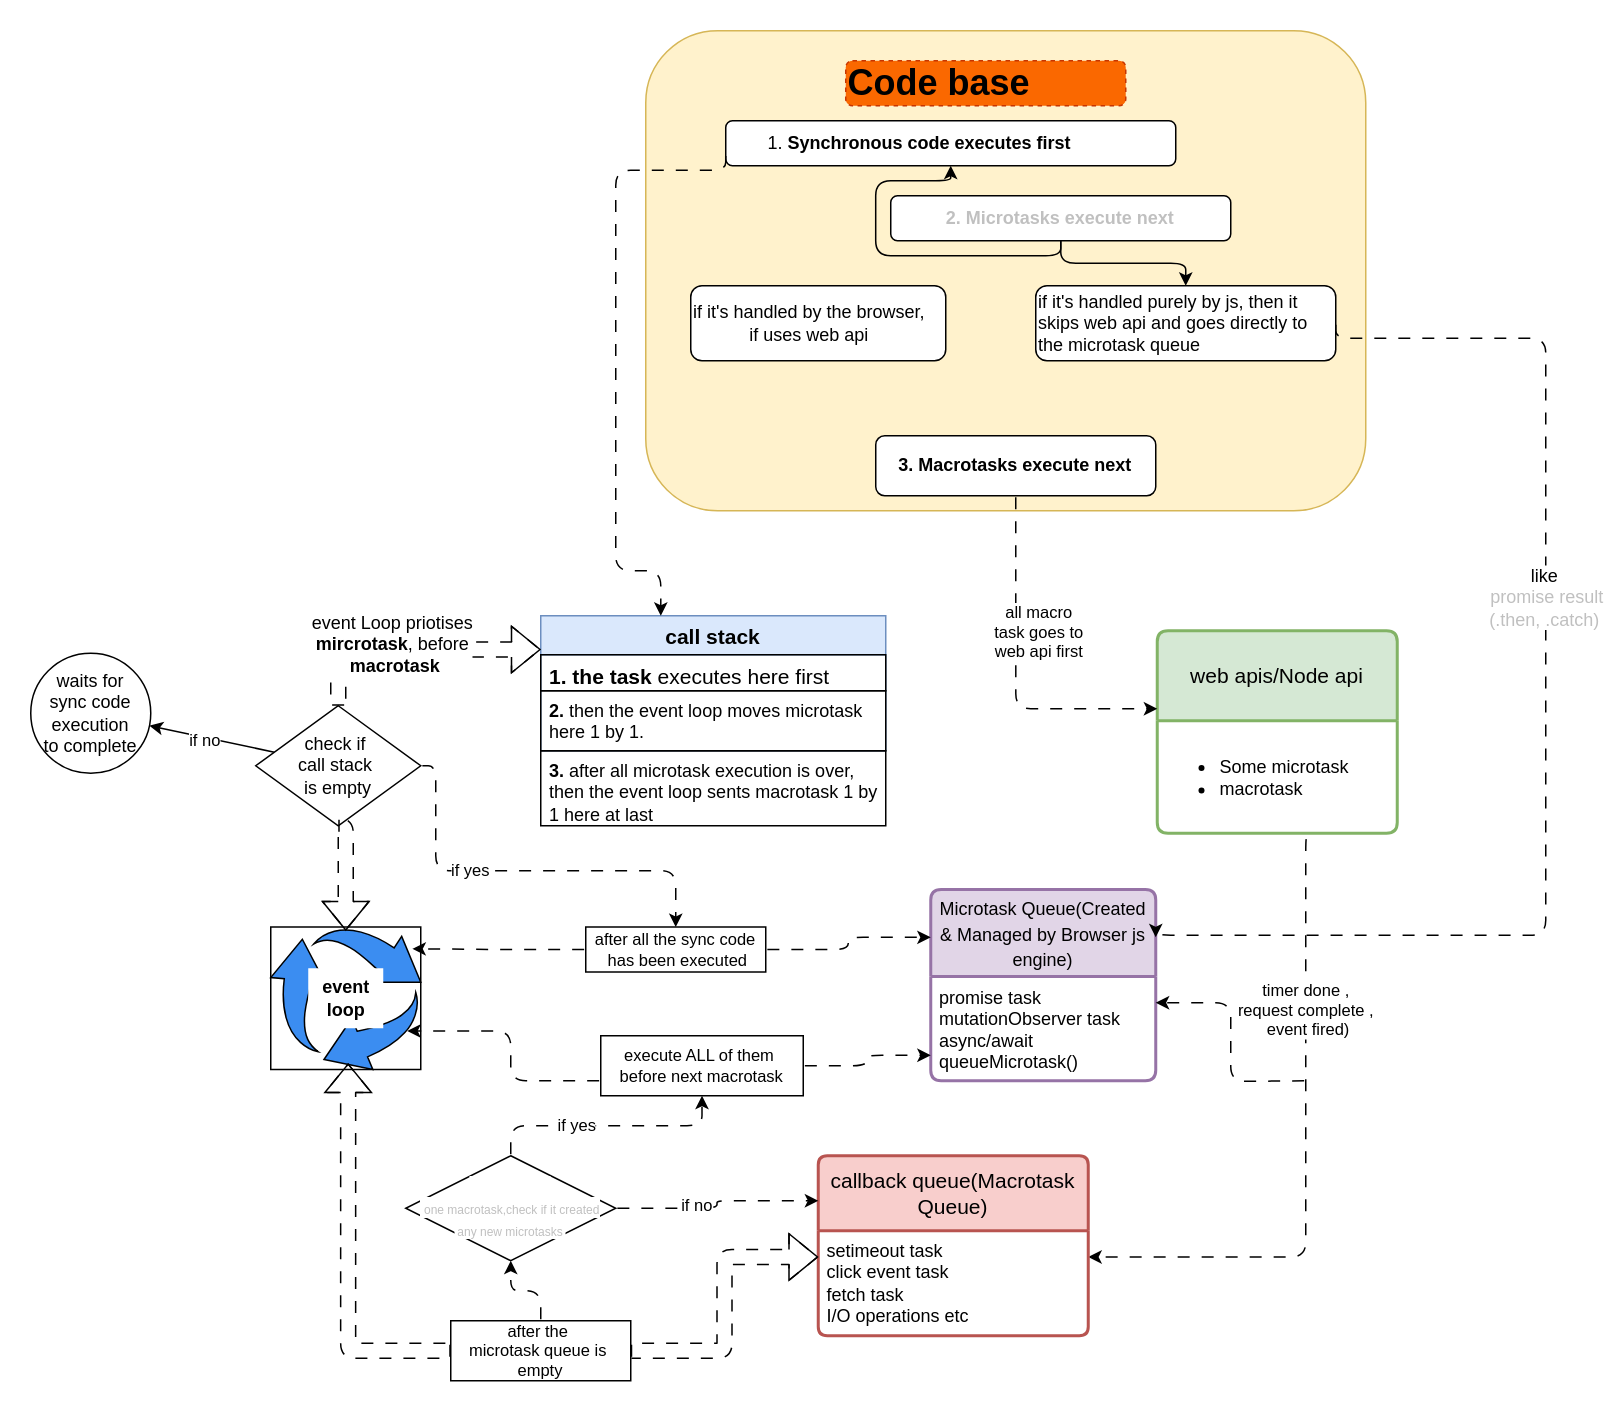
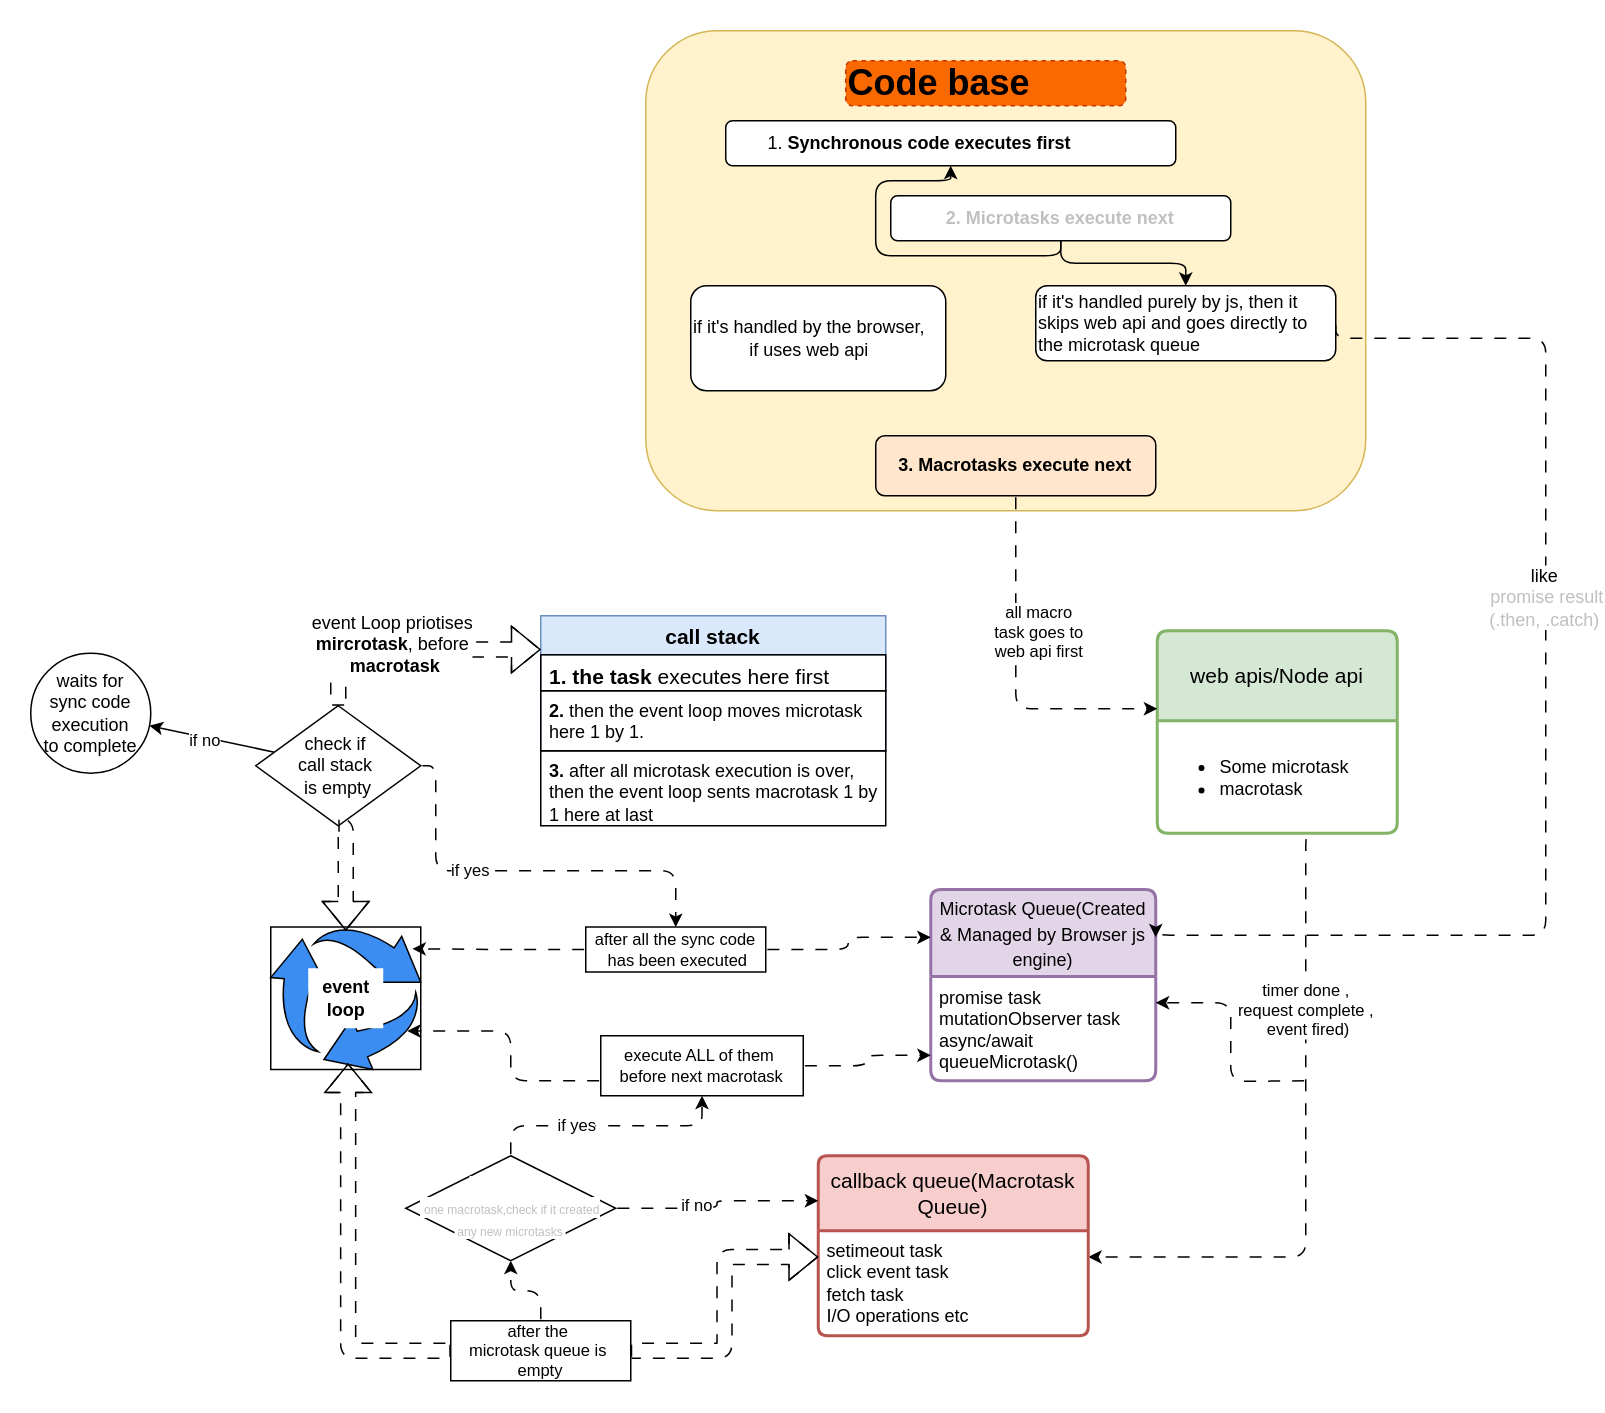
(818, 323) -> (818, 338)
(1016, 466) -> (1016, 466)
(640, 571) -> none
